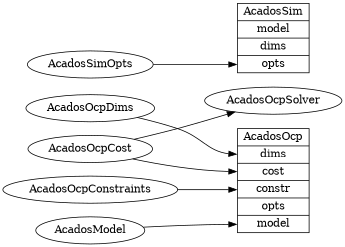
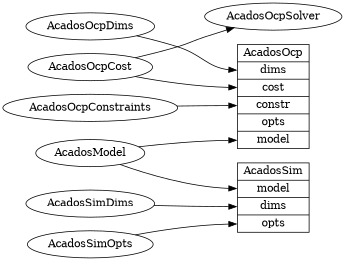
none -> (174, 180)
none -> (90, 204)
